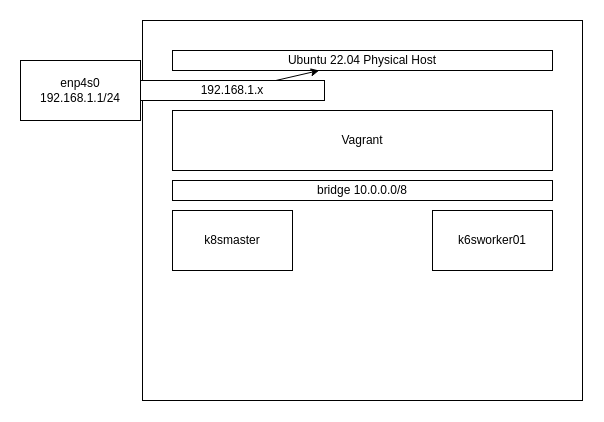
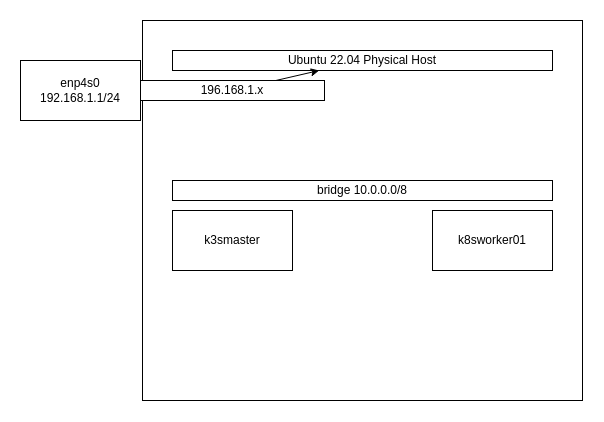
(233, 91) -> (233, 91)
(363, 141) -> none
(233, 241) -> (233, 241)
(493, 241) -> (493, 241)
